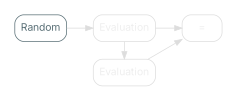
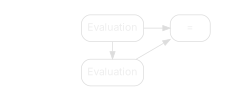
(41, 28) -> none
